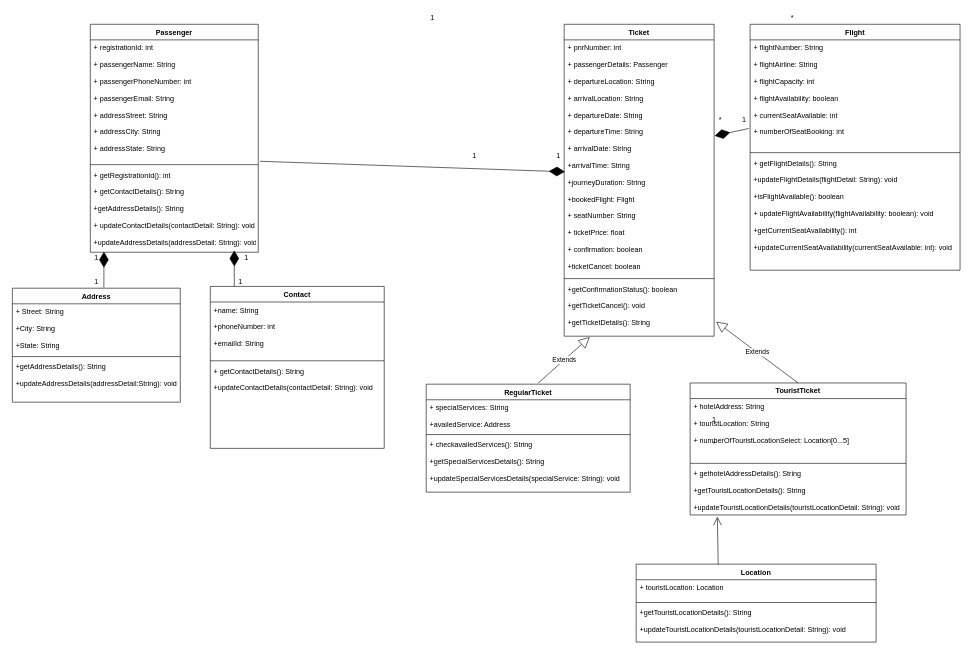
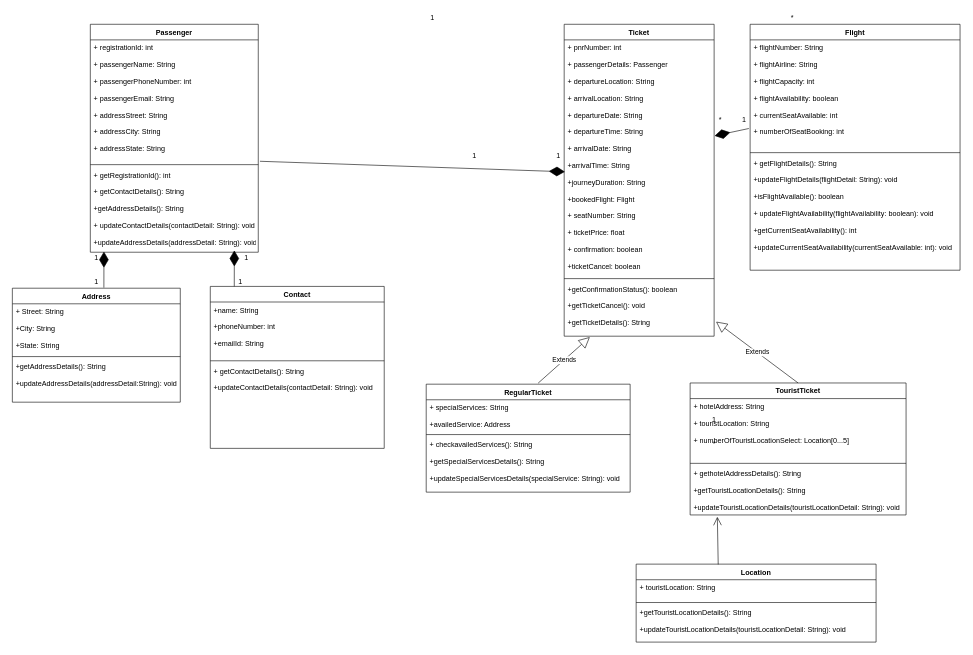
(688, 588) -> (684, 588)
